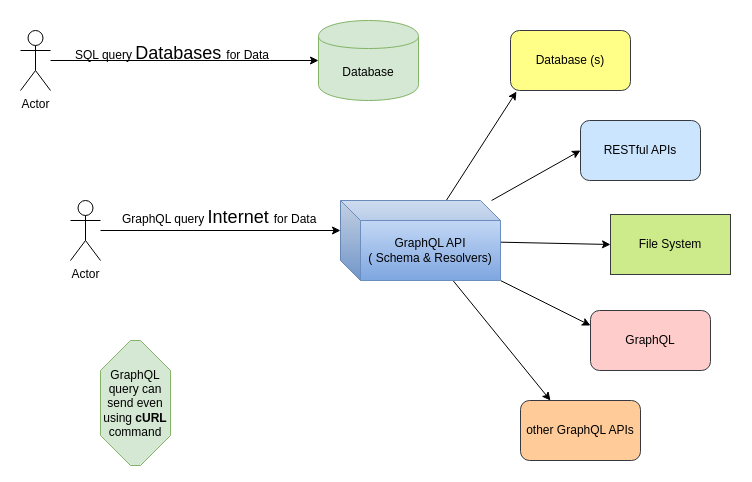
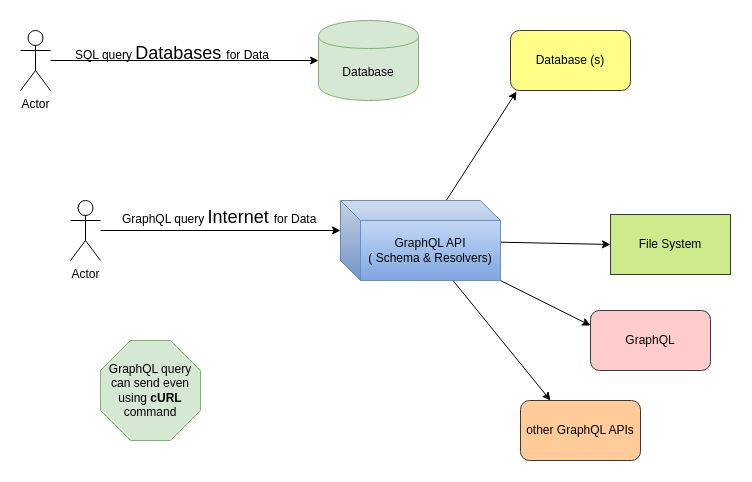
(641, 151) -> none
(533, 177) -> none
(136, 403) -> (151, 391)
